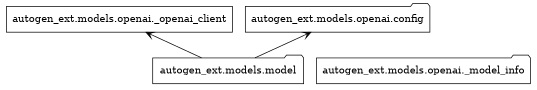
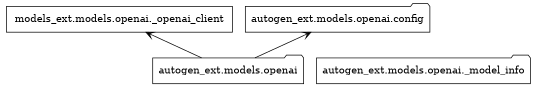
(119, 19) -> (119, 19)
(228, 71) -> (228, 71)
